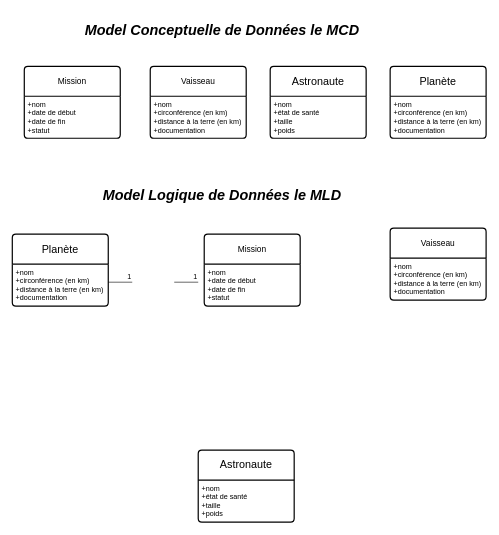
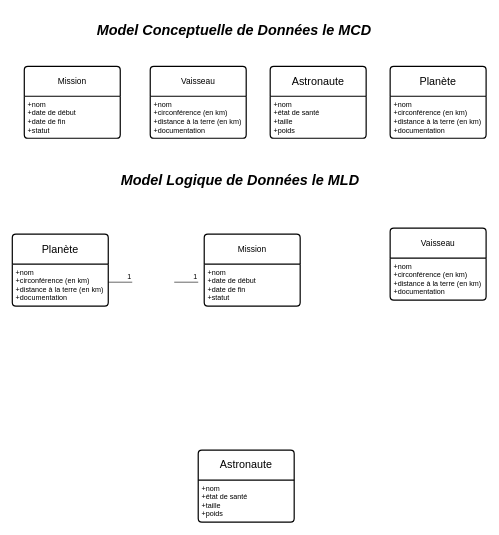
(222, 30) -> (234, 30)
(222, 195) -> (240, 180)
